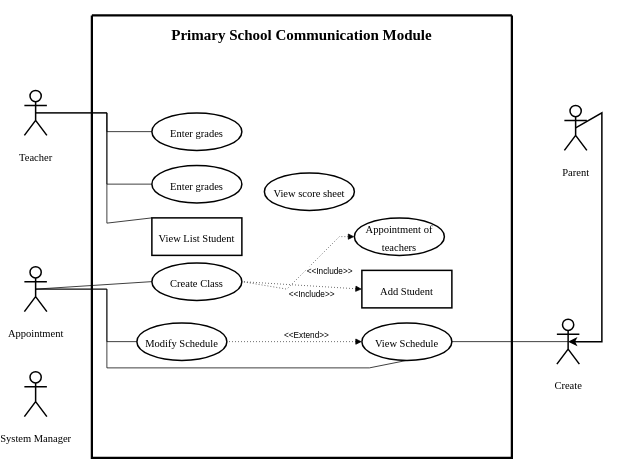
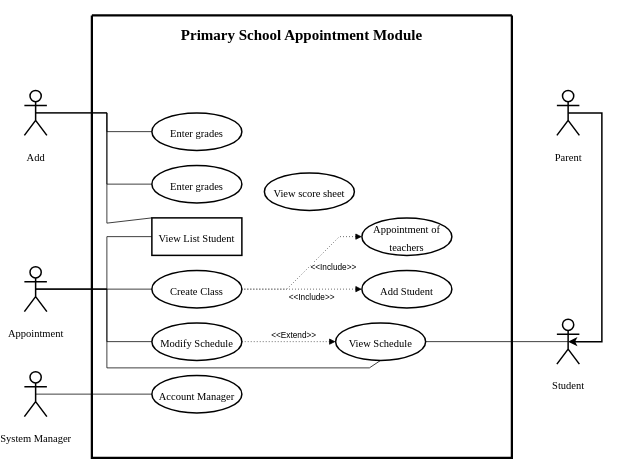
(302, 34) -> (302, 34)
(576, 128) -> (568, 113)
(36, 150) -> (36, 150)
(399, 237) -> (407, 237)
none -> (107, 240)
(197, 282) -> (197, 289)
(407, 289) -> (407, 289)
(182, 342) -> (197, 342)
(407, 342) -> (381, 342)
(569, 378) -> (569, 378)
none -> (150, 394)
none -> (197, 394)
